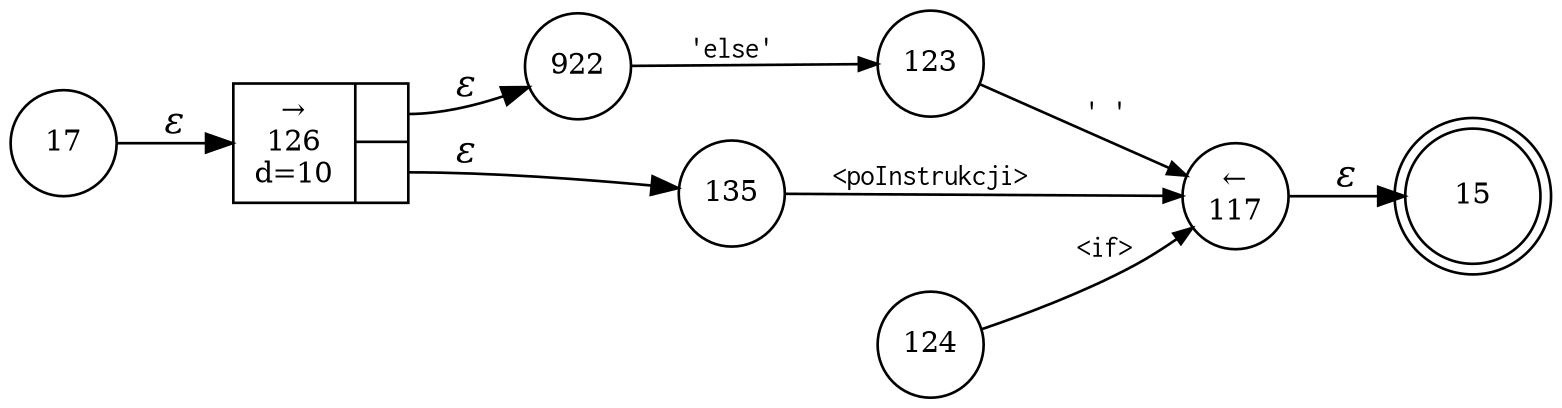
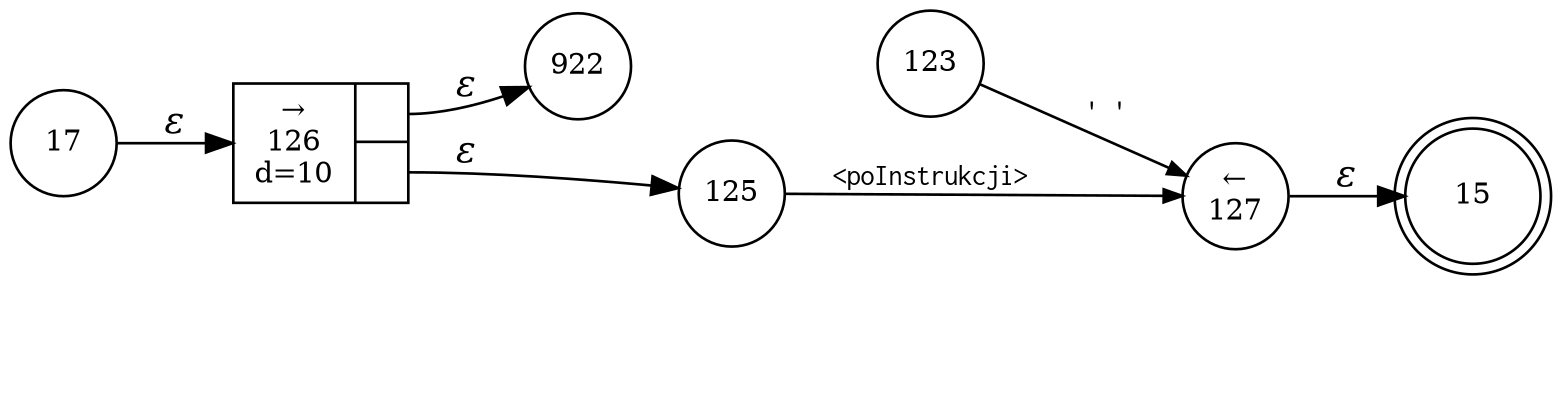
(745, 65) -> none
(732, 194) -> (732, 194)
(1236, 196) -> (1236, 196)
(931, 345) -> none
